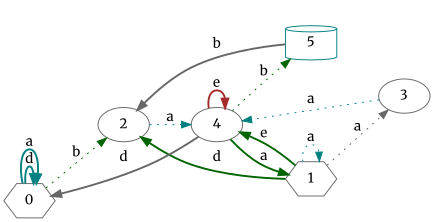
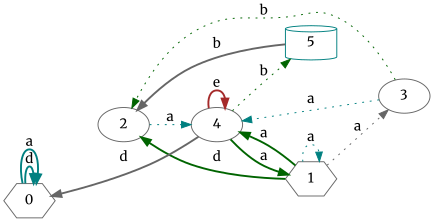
(264, 134) -> (264, 134)
(73, 166) -> (263, 18)
